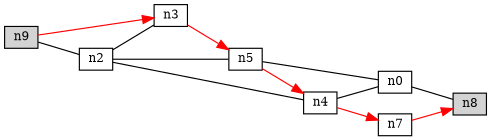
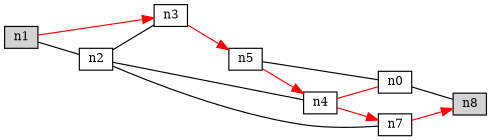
(21, 37) -> (21, 37)
(171, 59) -> (242, 112)
(358, 93) -> (358, 93)
